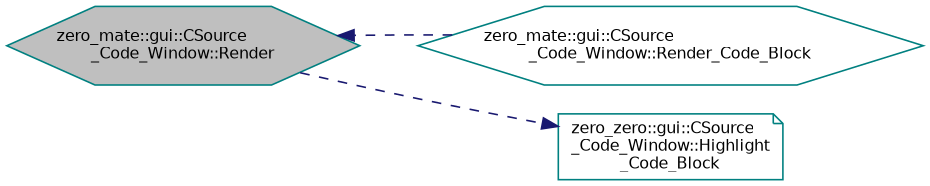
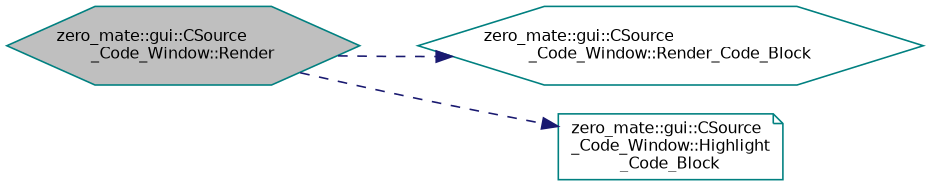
(403, 35) -> (387, 56)
(671, 147) -> (671, 147)
